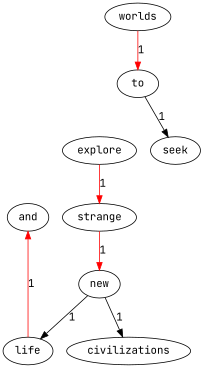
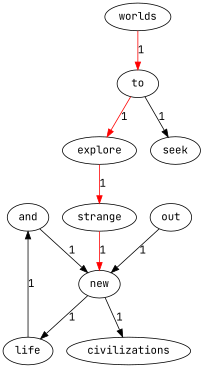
none -> (121, 113)
none -> (171, 217)
none -> (61, 248)
(28, 288) -> (28, 288)
